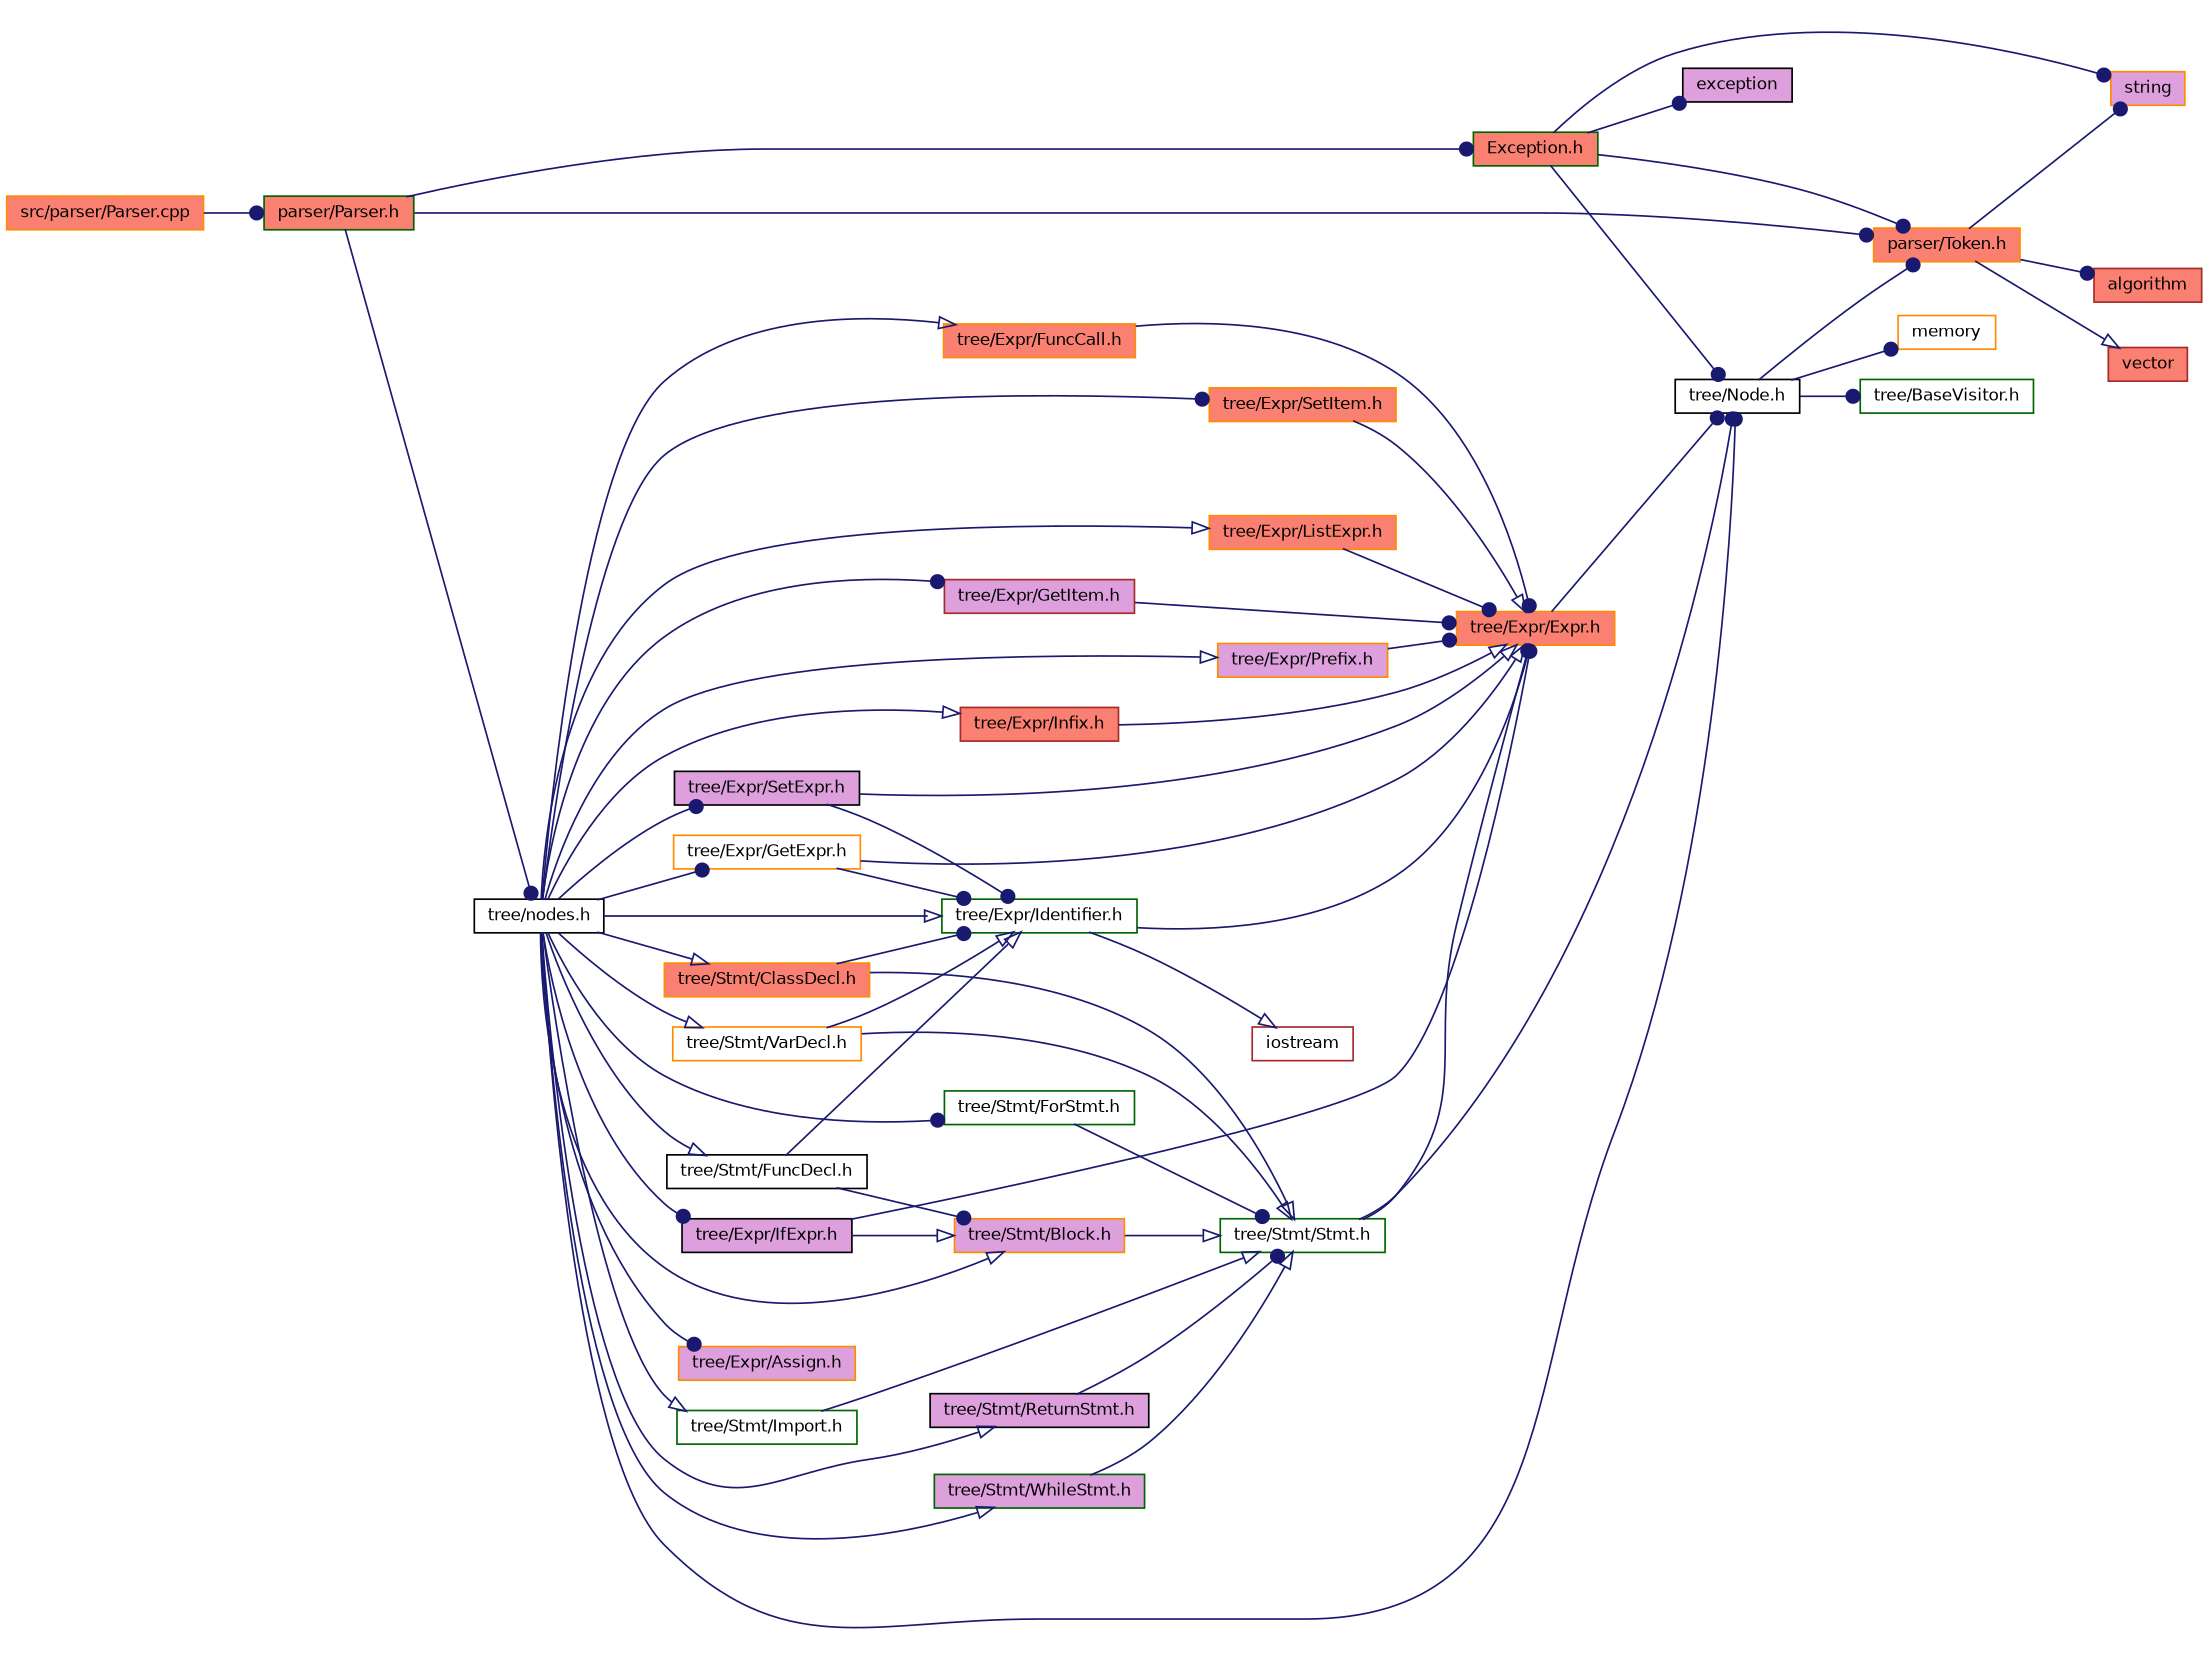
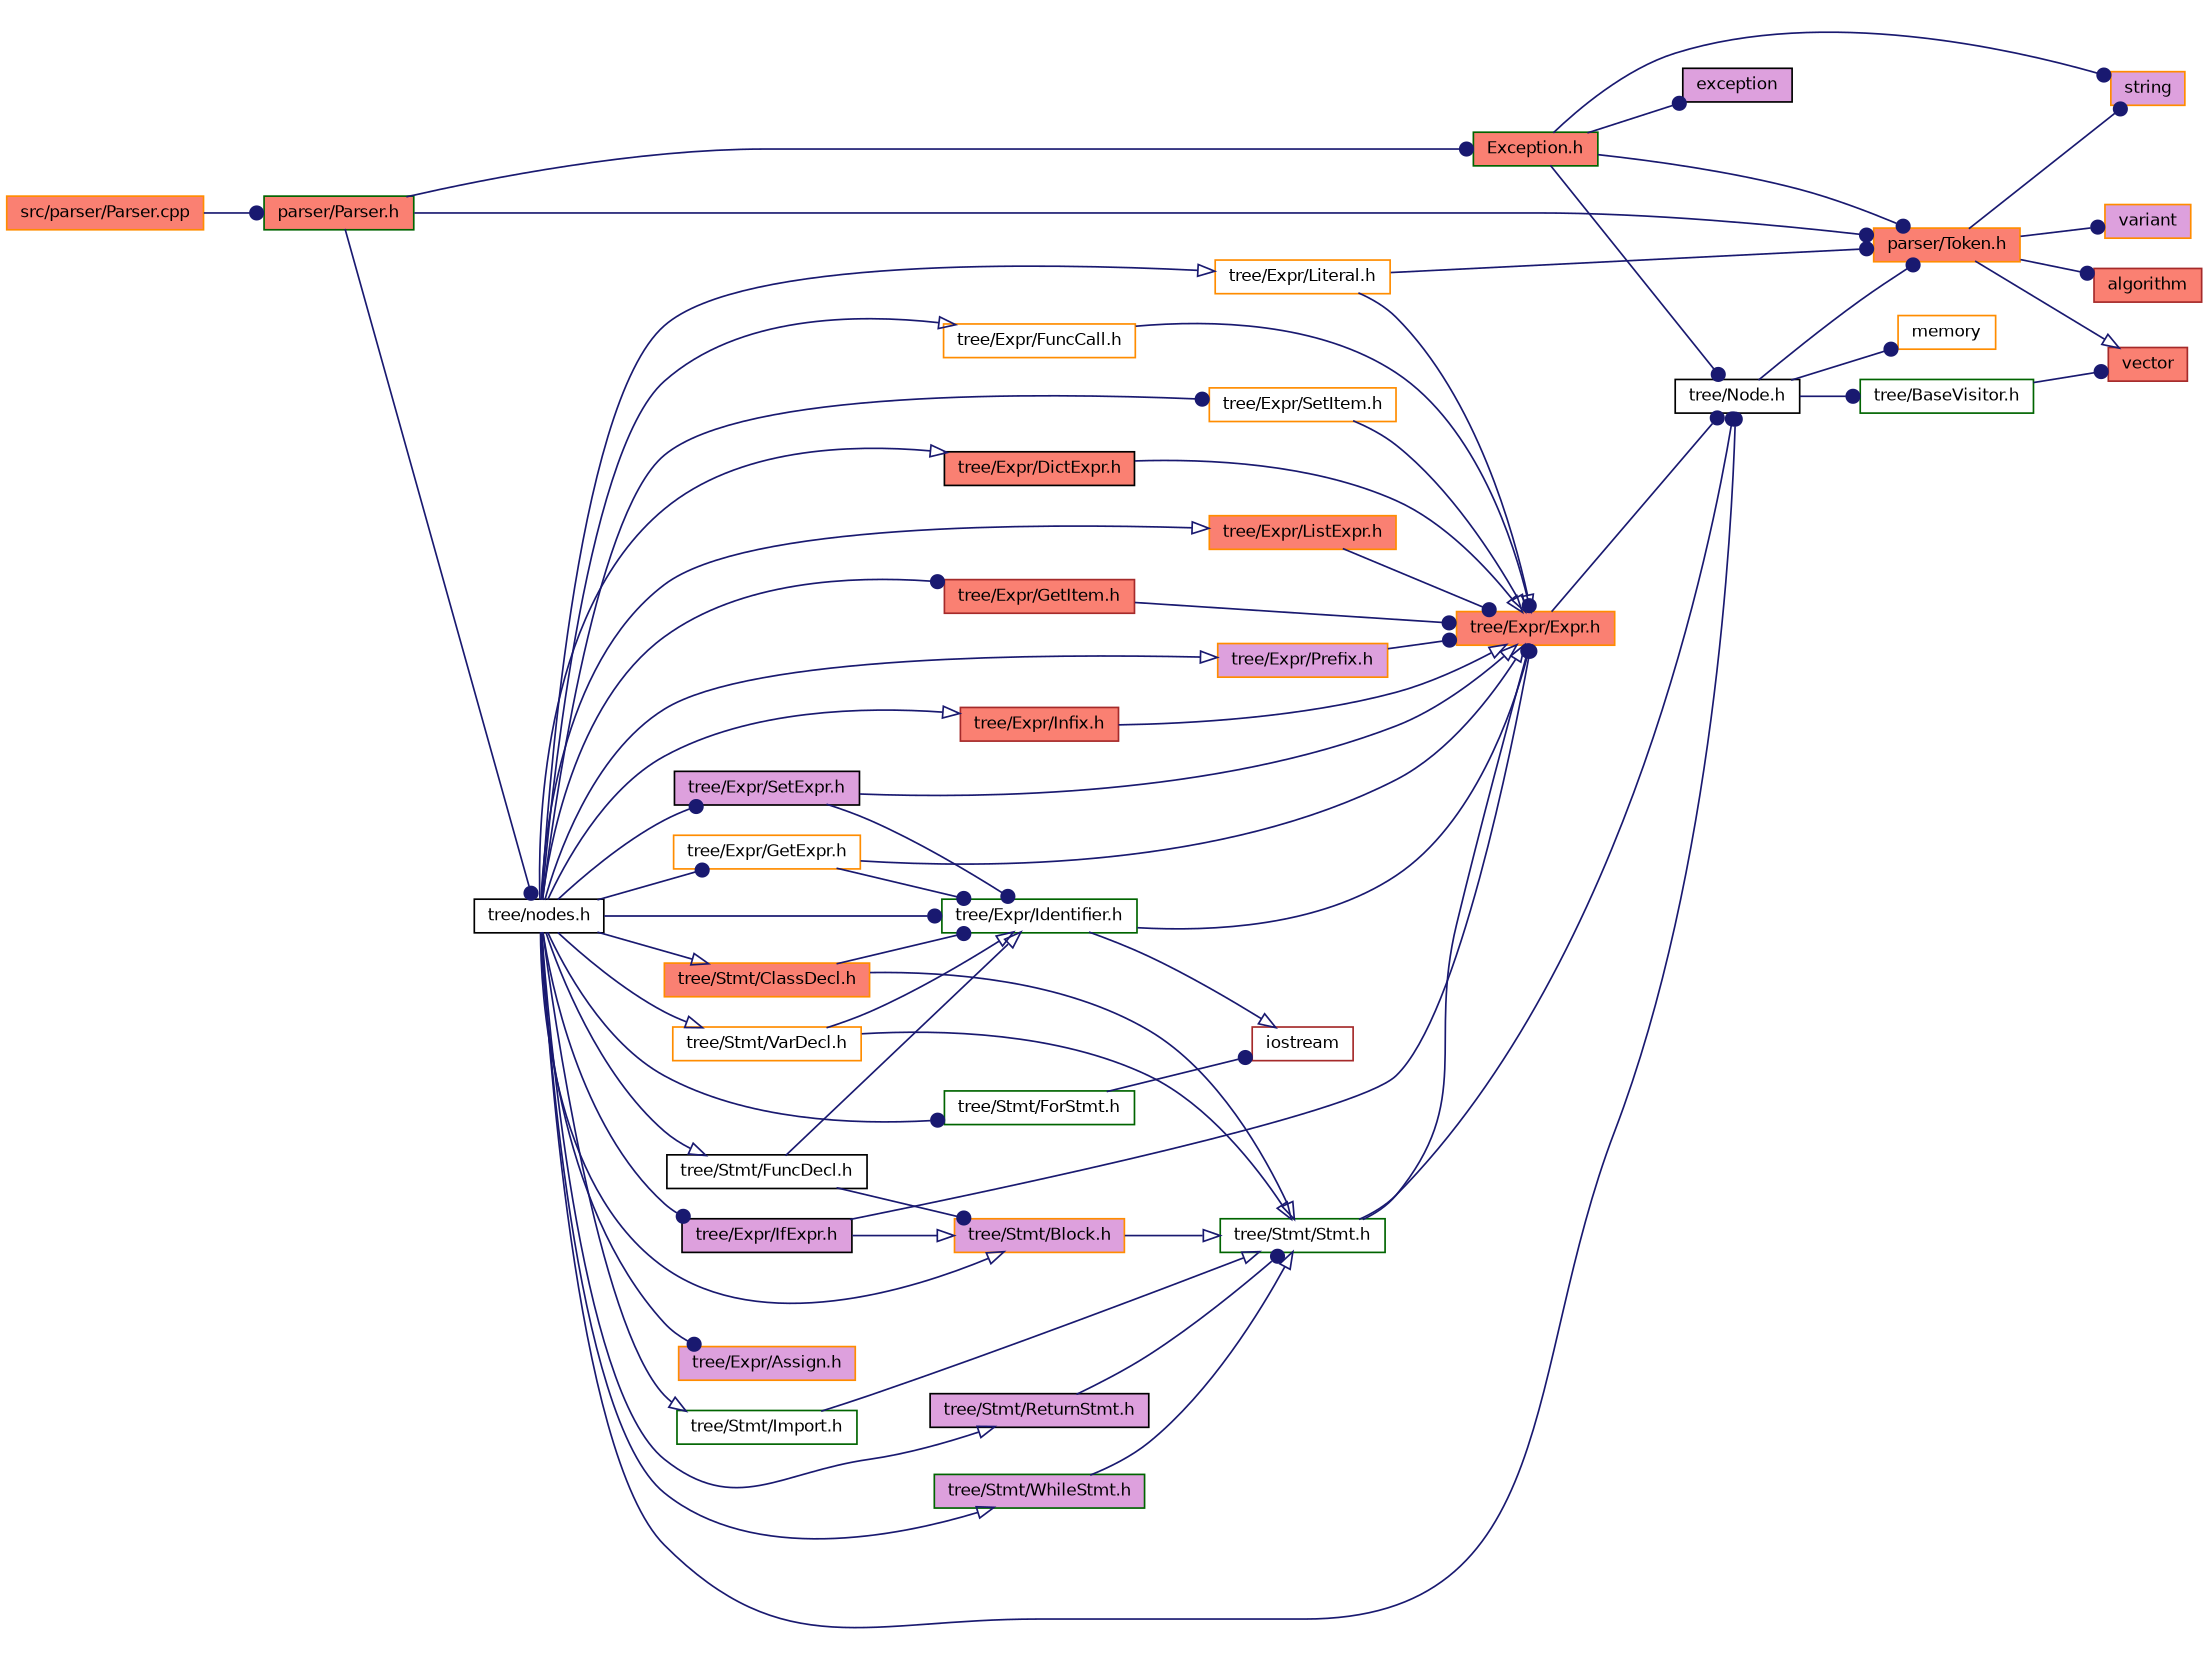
none -> (2148, 221)
none -> (1303, 277)
(1039, 341) -> (1039, 341)
none -> (2064, 378)
(1303, 405) -> (1303, 405)
none -> (1039, 469)
(1039, 596) -> (1039, 596)
(766, 916) -> (766, 916)
(1165, 1169) -> (1172, 1075)
